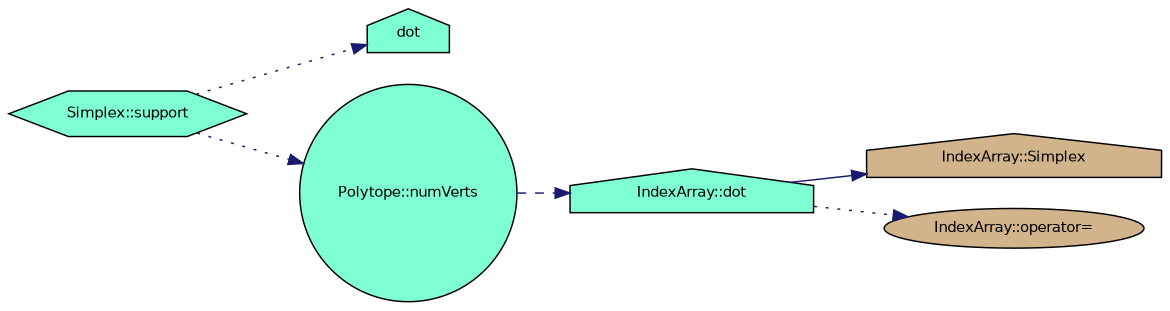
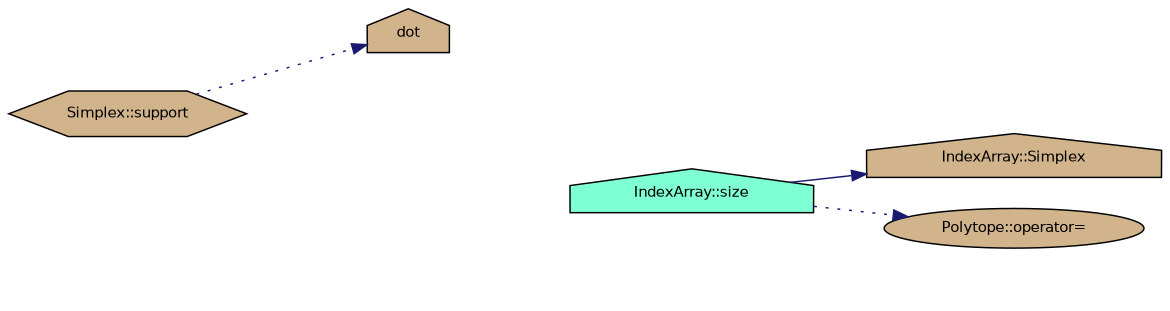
(408, 33) -> (408, 33)
(128, 114) -> (128, 114)
(408, 193) -> none
(692, 193) -> (692, 193)
(1014, 228) -> (1014, 228)
